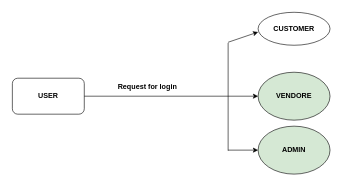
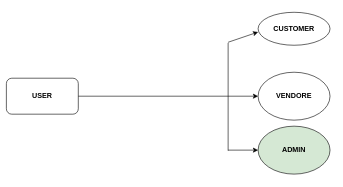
(147, 87) -> none
(48, 96) -> (42, 96)
(294, 96) -> (294, 96)
